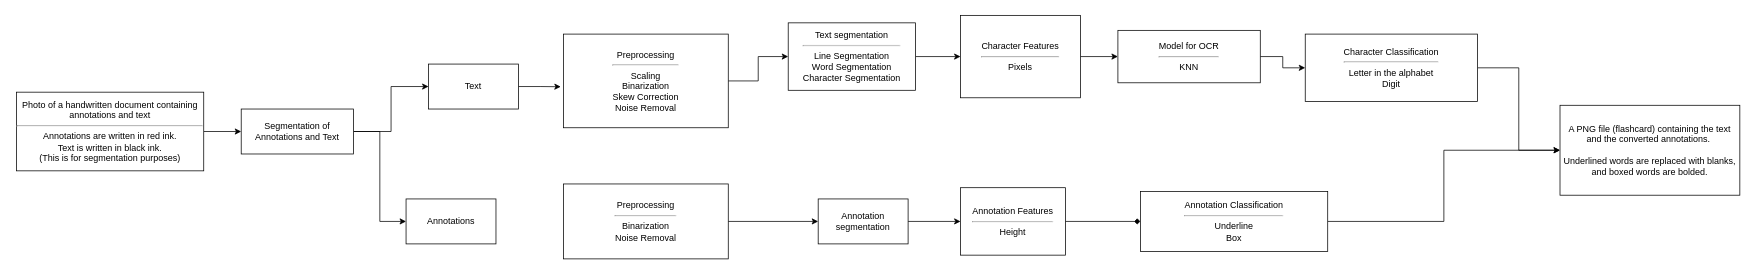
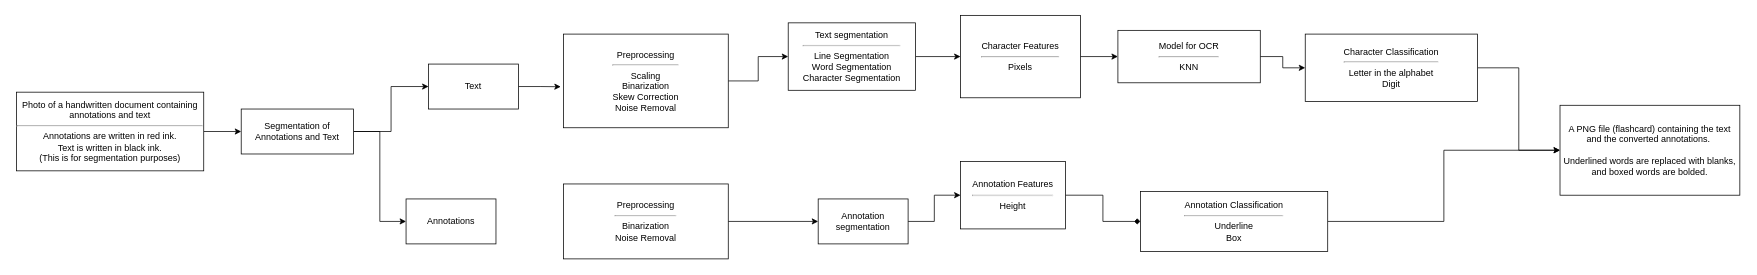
(1013, 222) -> (1013, 195)
